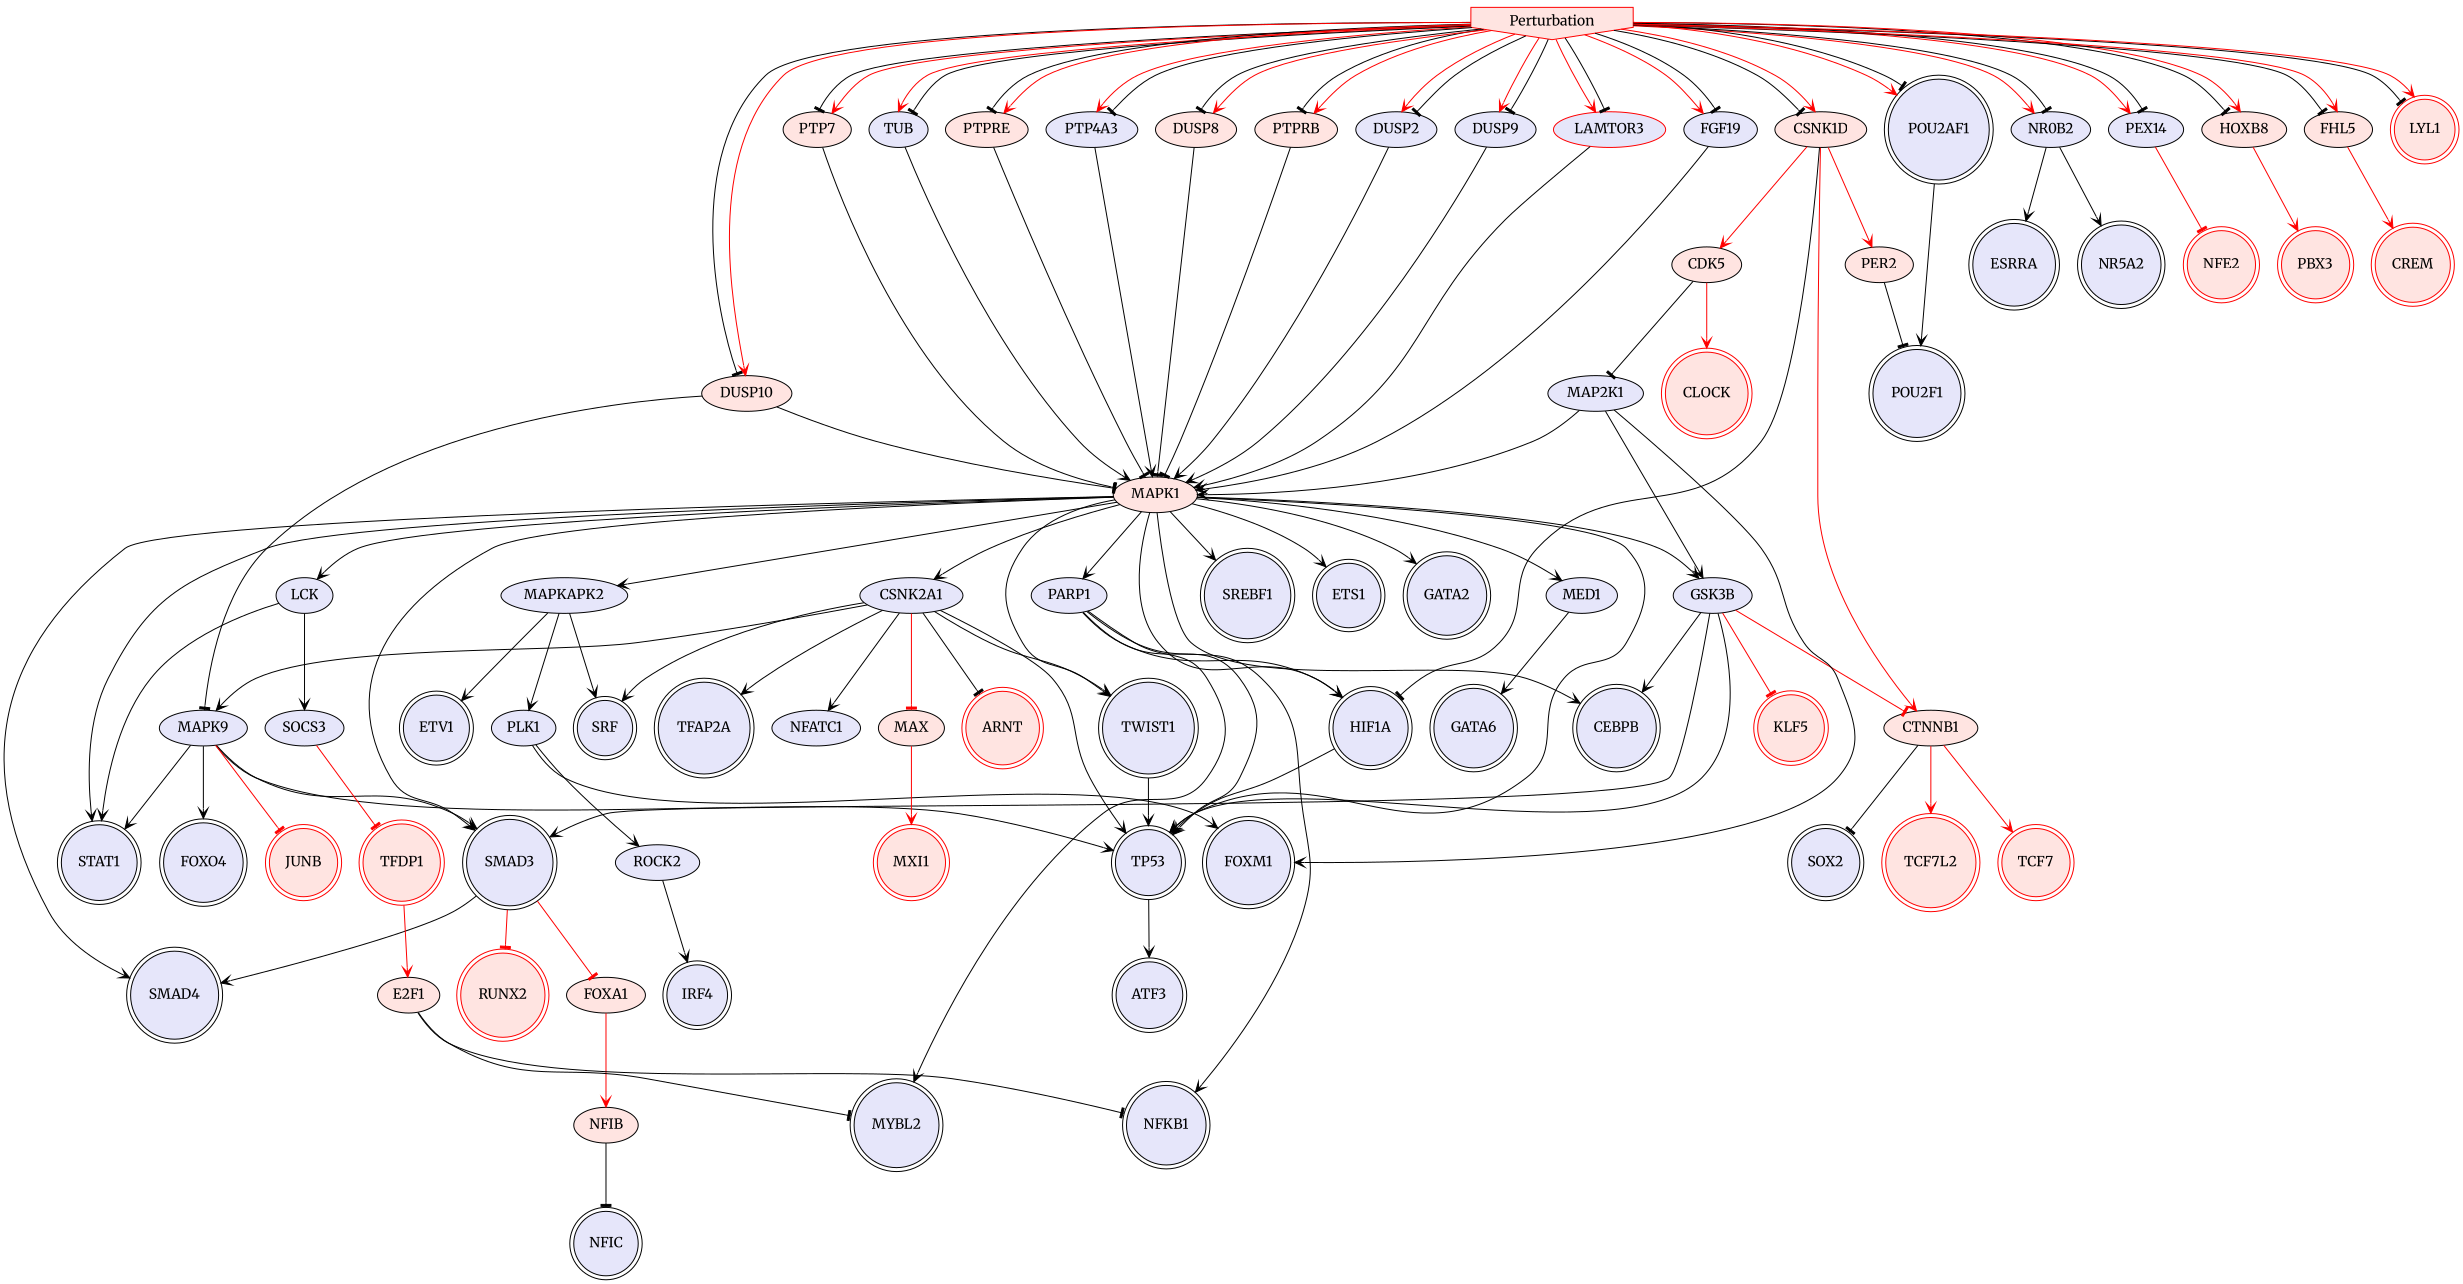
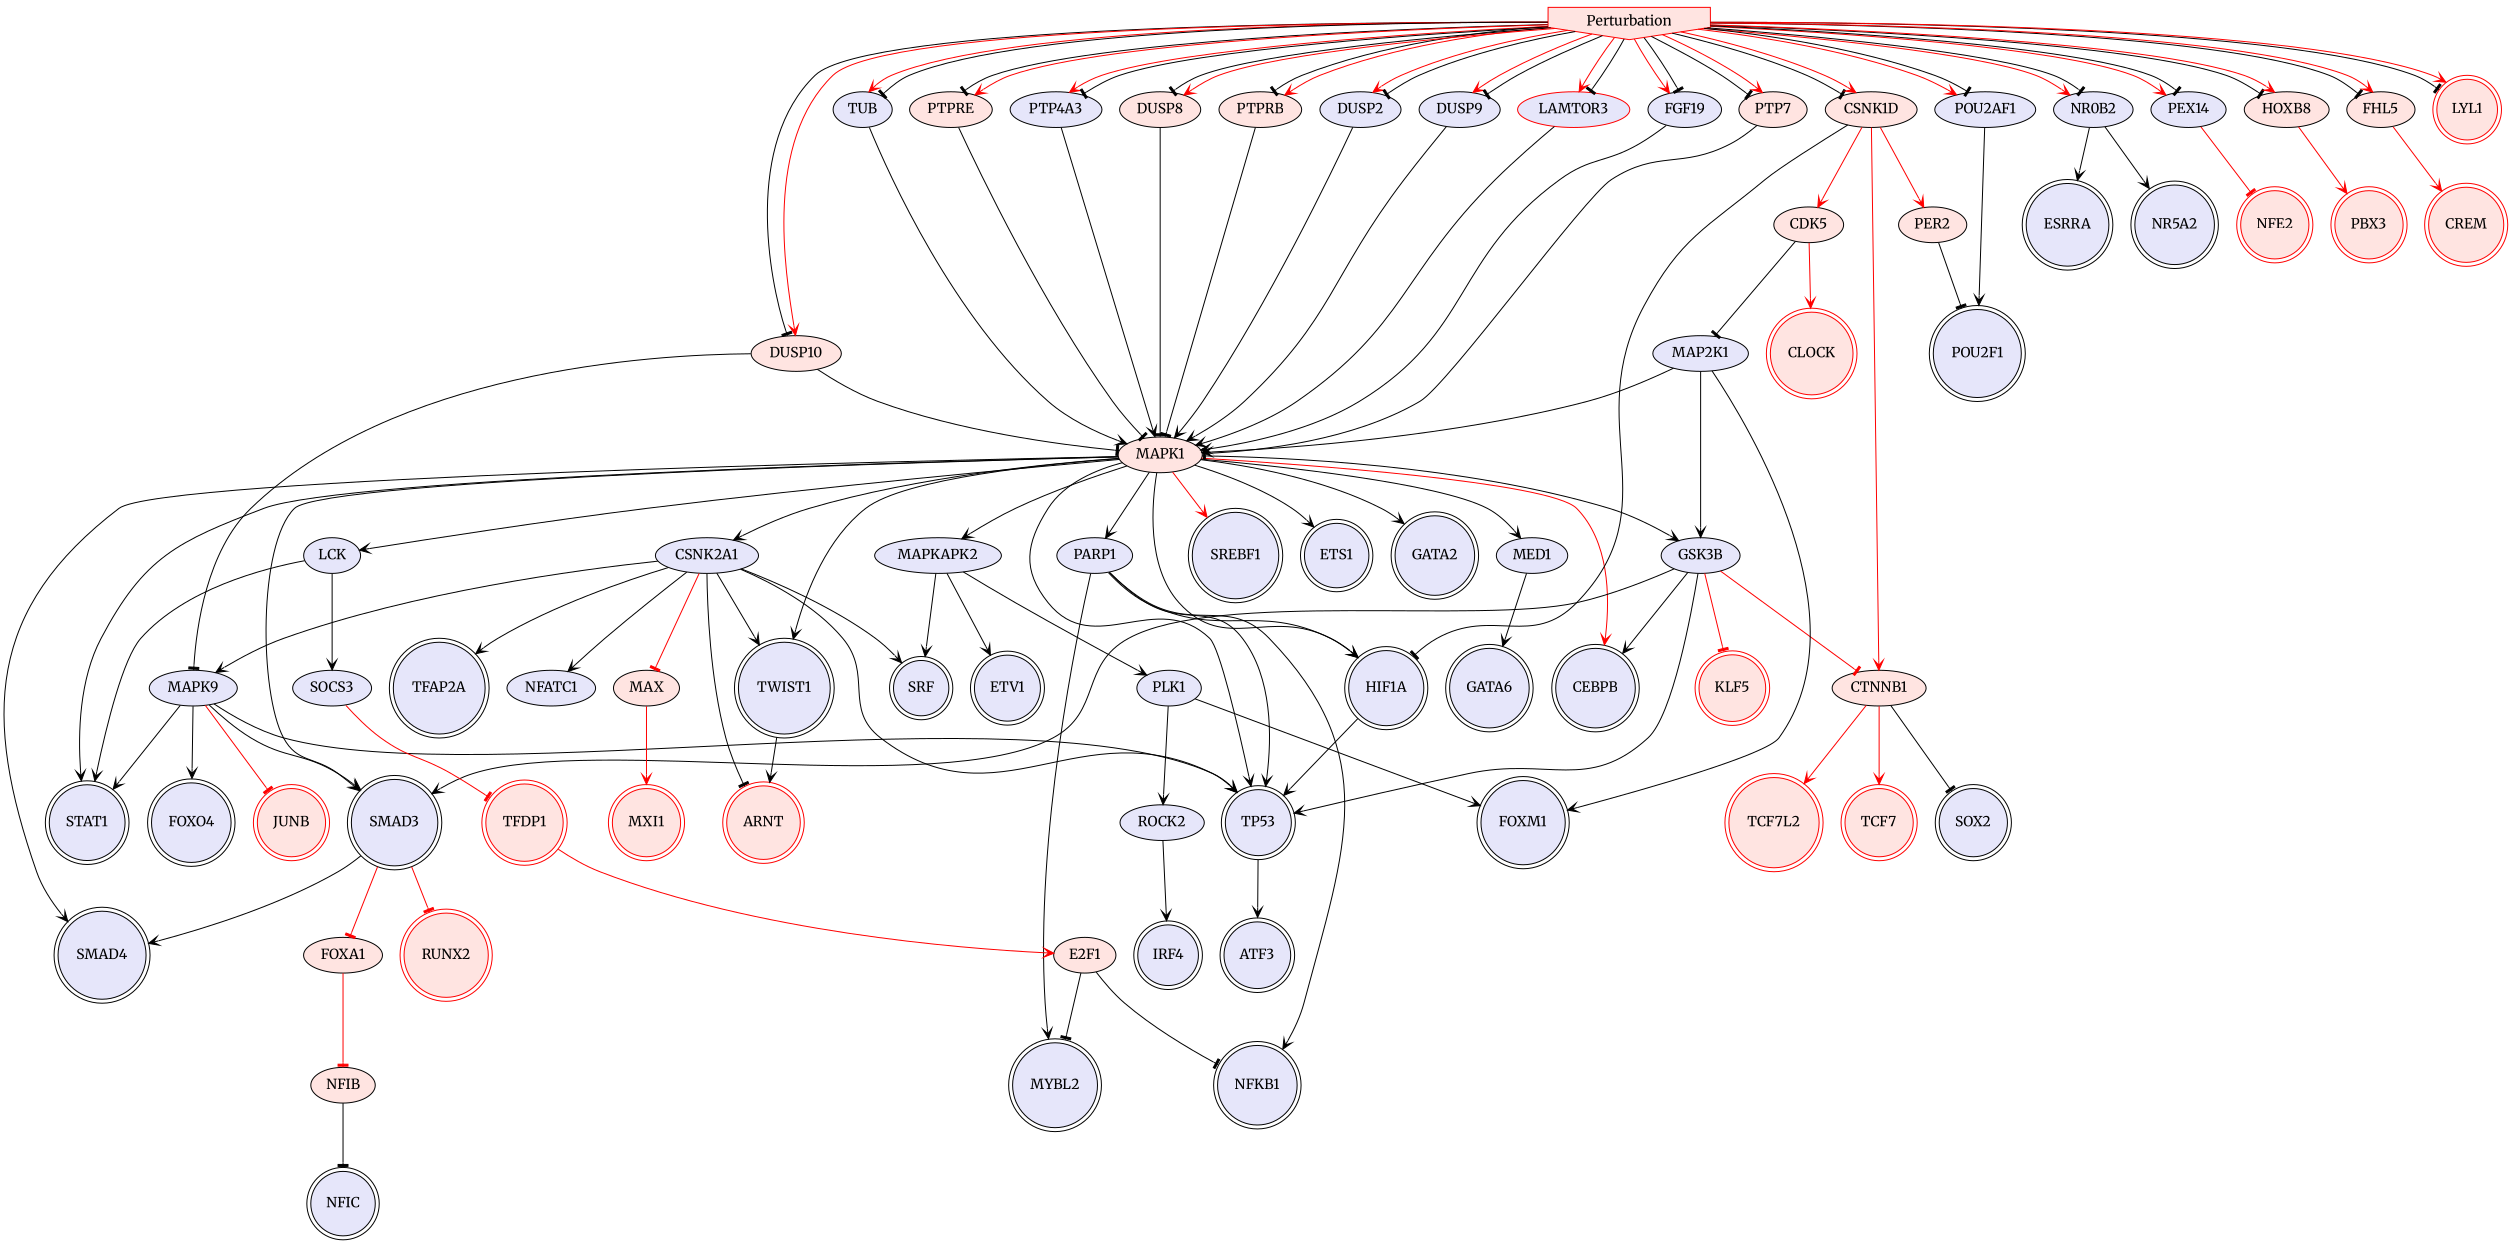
(1939, 130) -> (1985, 110)
(1189, 532) -> (1187, 491)
(1313, 670) -> (1570, 505)
(1148, 793) -> (774, 755)
(606, 1055) -> (343, 1018)
